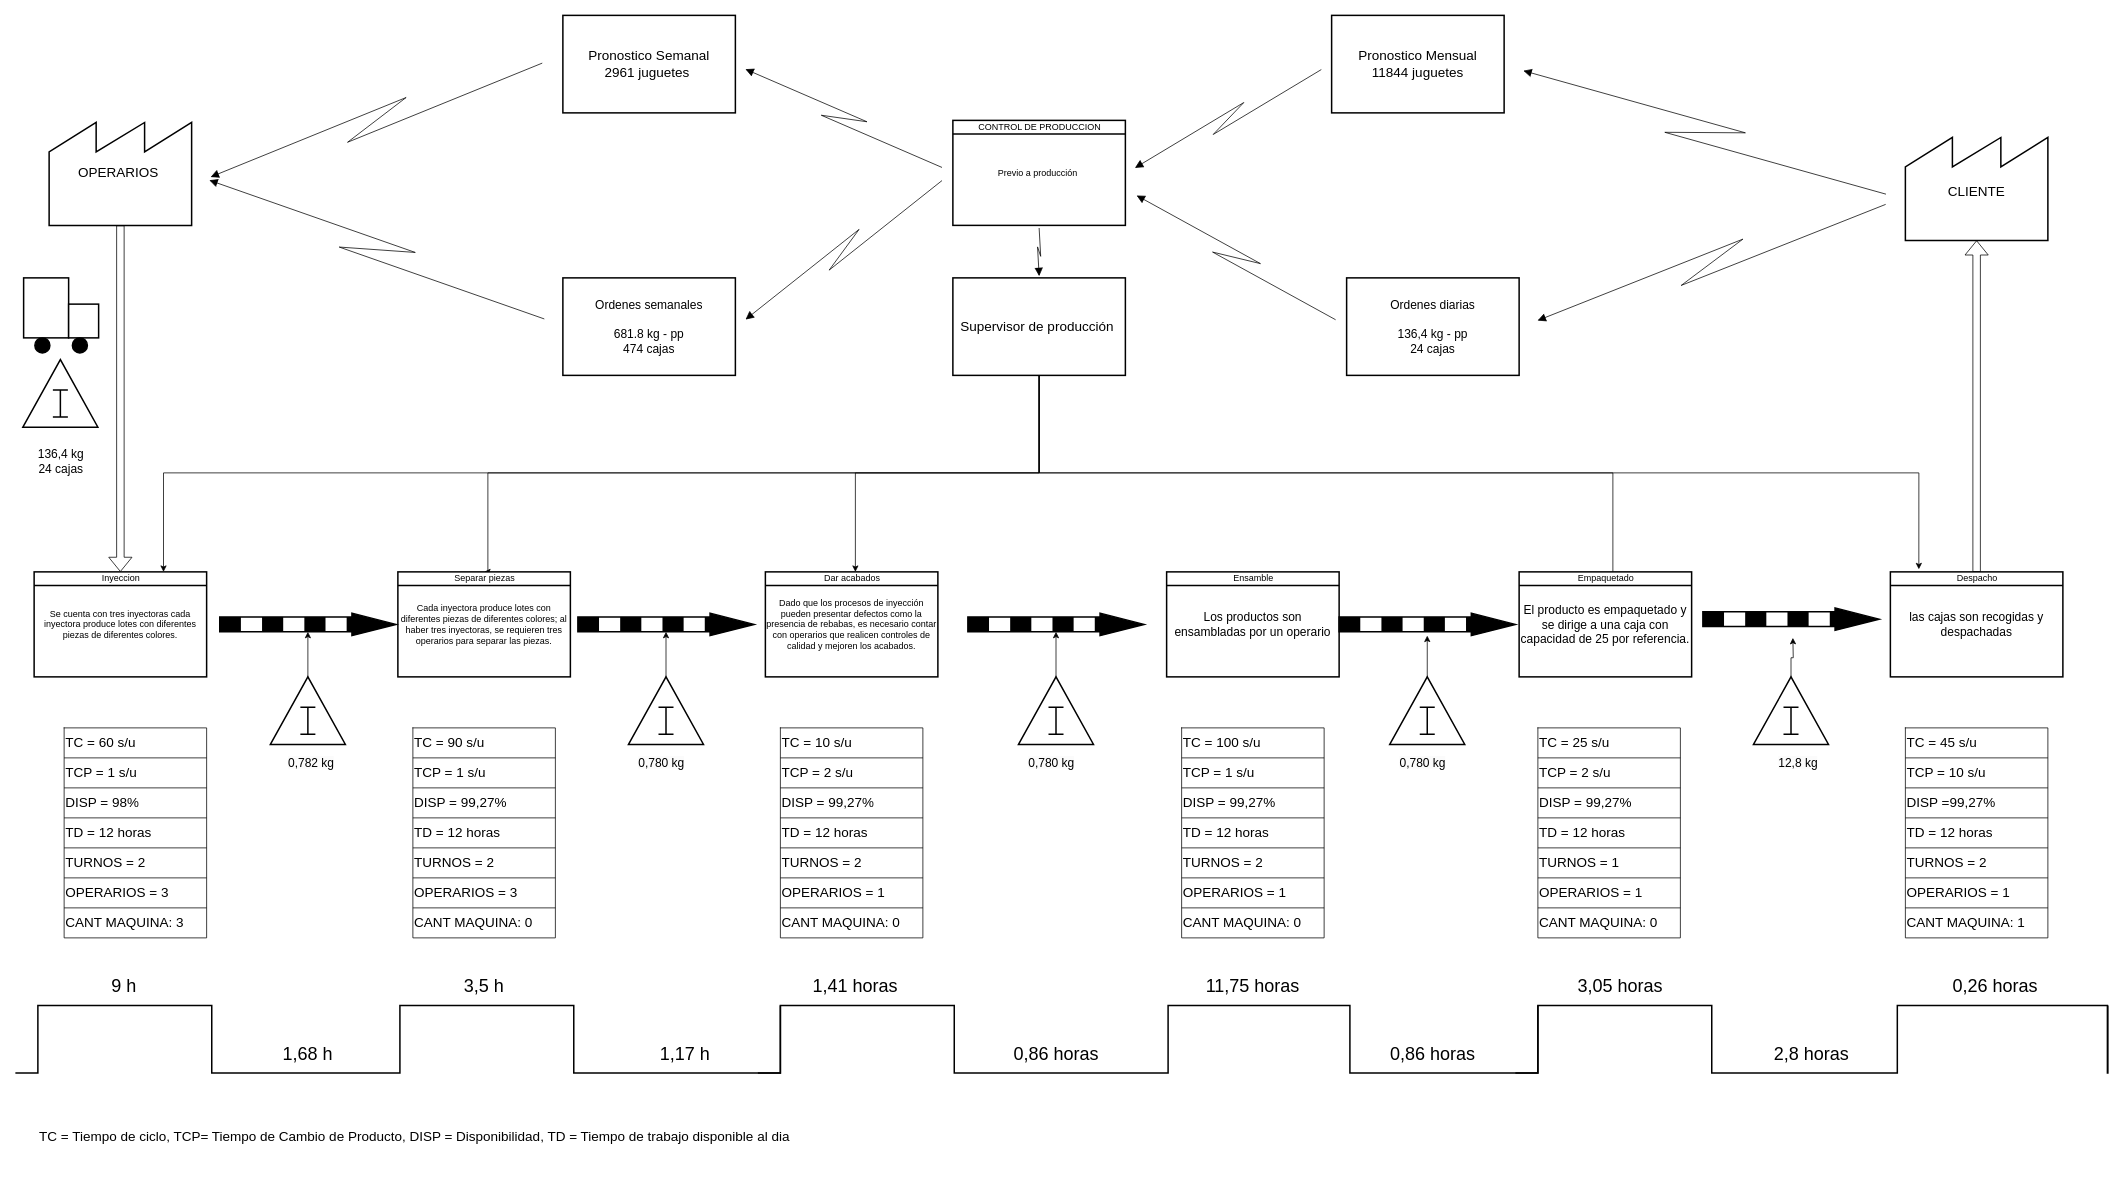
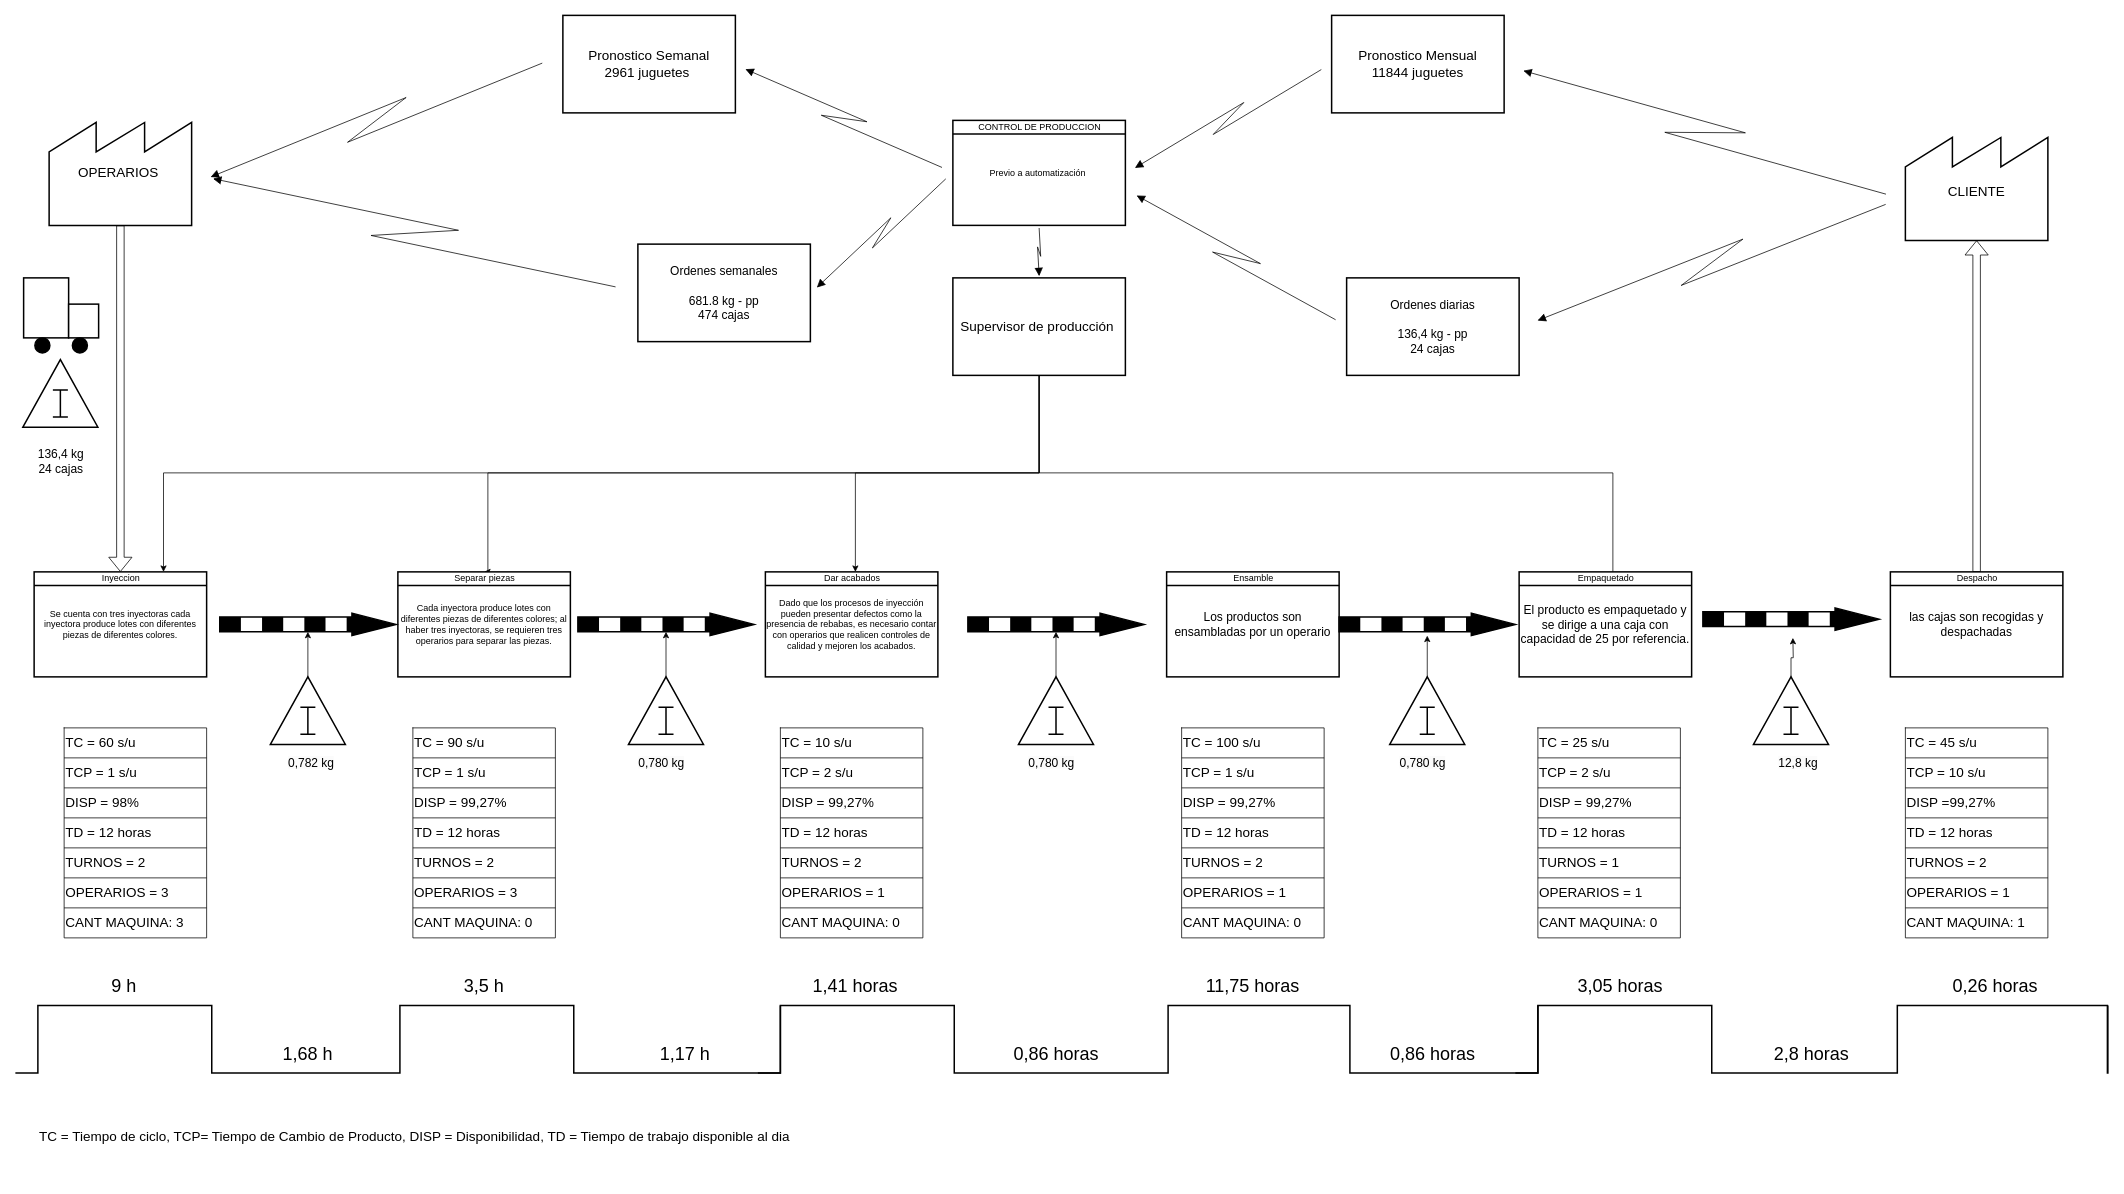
(1039, 173) -> (1039, 173)
(649, 327) -> (724, 293)
(1919, 560) -> none
